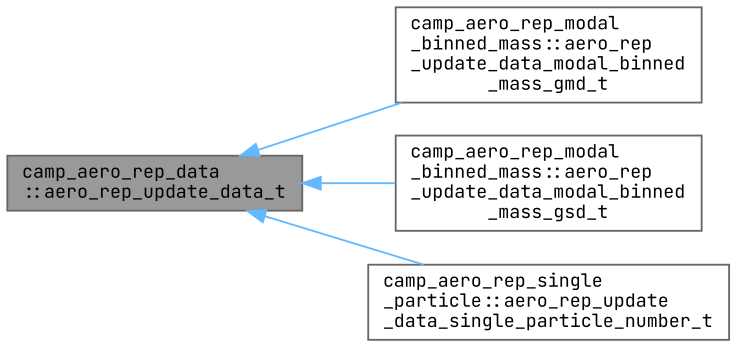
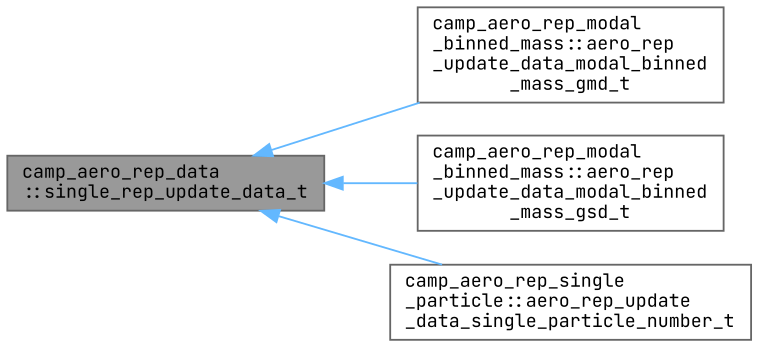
(155, 183) -> (166, 183)
